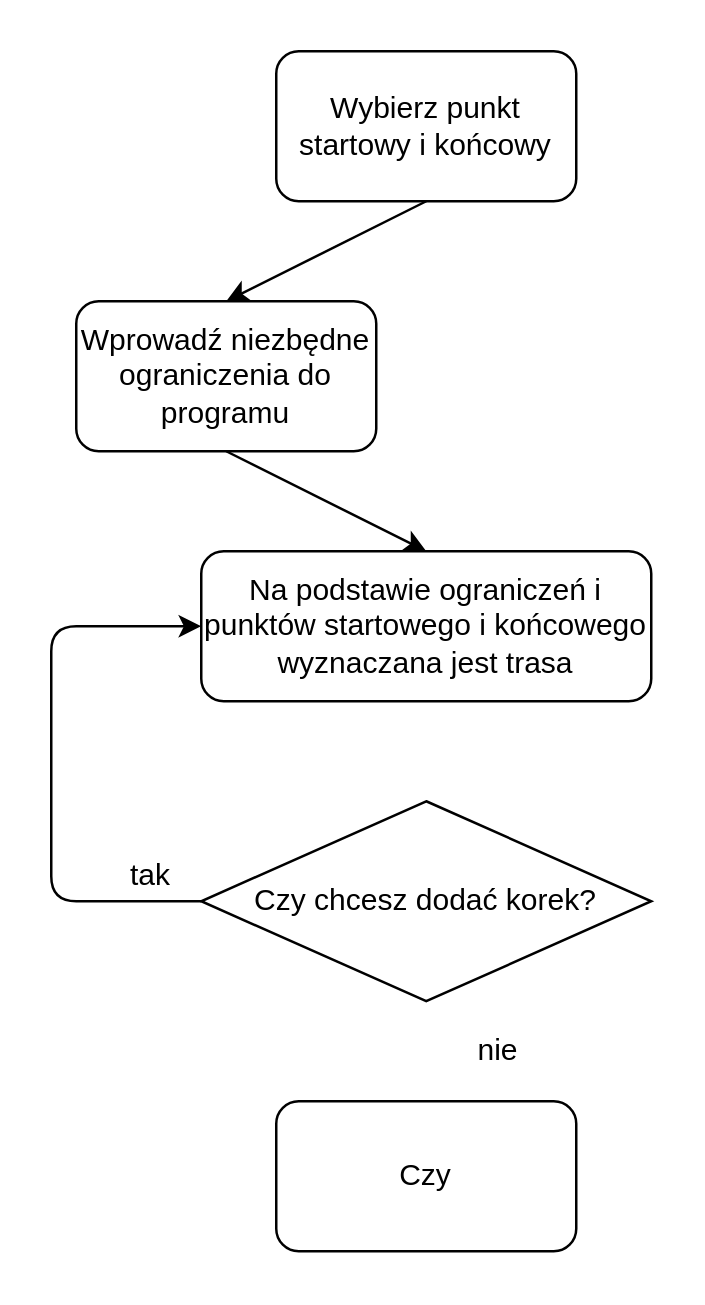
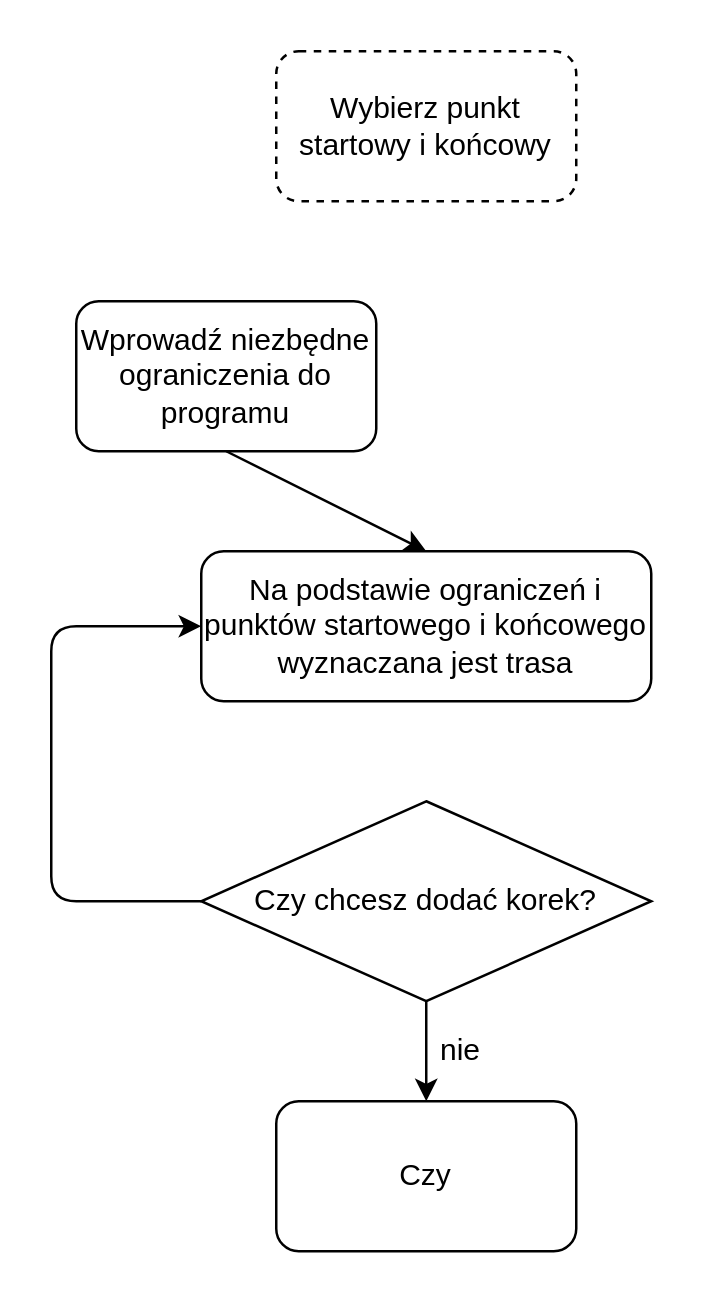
(426, 126) -> (426, 126)
(333, 248) -> none
(151, 876) -> none
none -> (426, 1043)
(499, 1051) -> (461, 1051)
